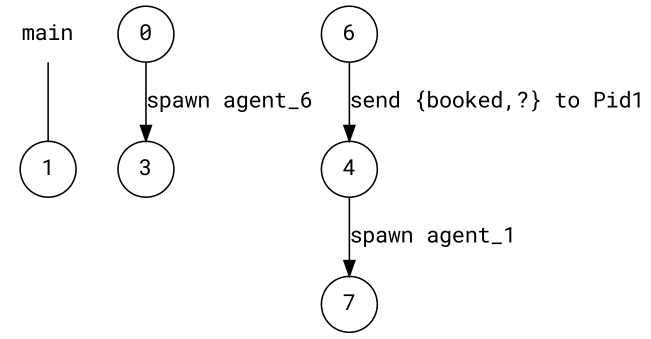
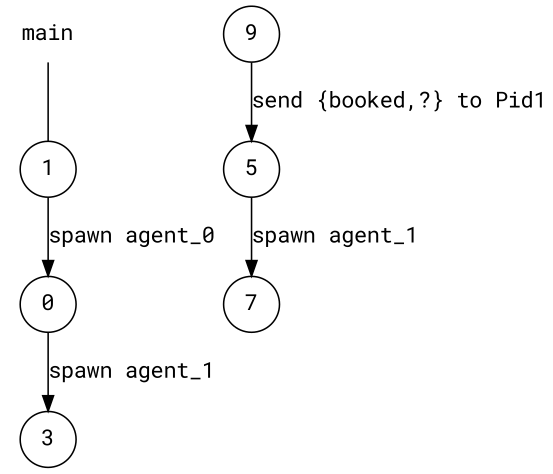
(349, 34) -> (252, 34)
(230, 102) -> (132, 372)
(349, 169) -> (252, 169)
none -> (48, 229)
